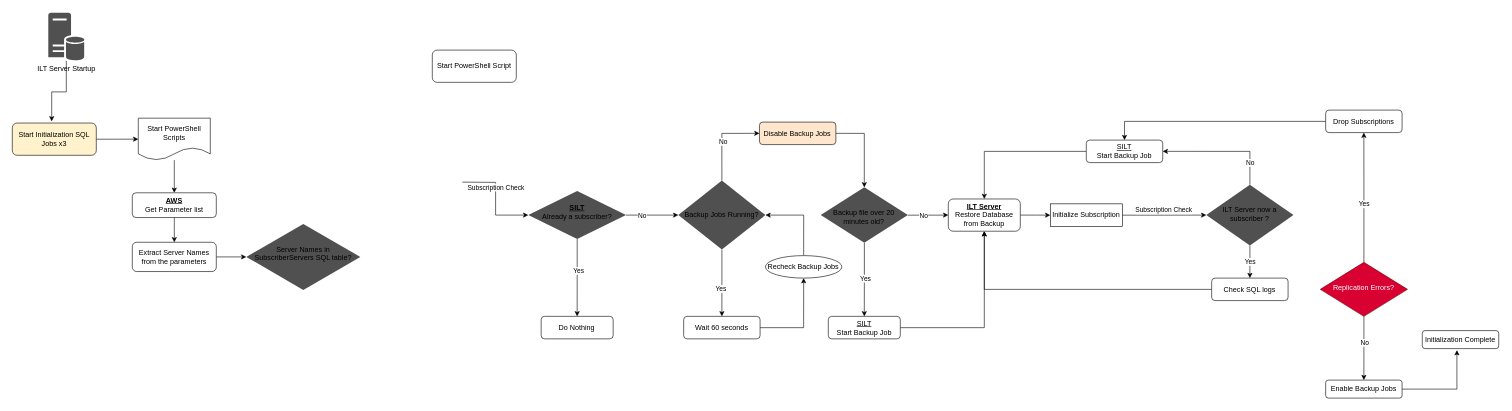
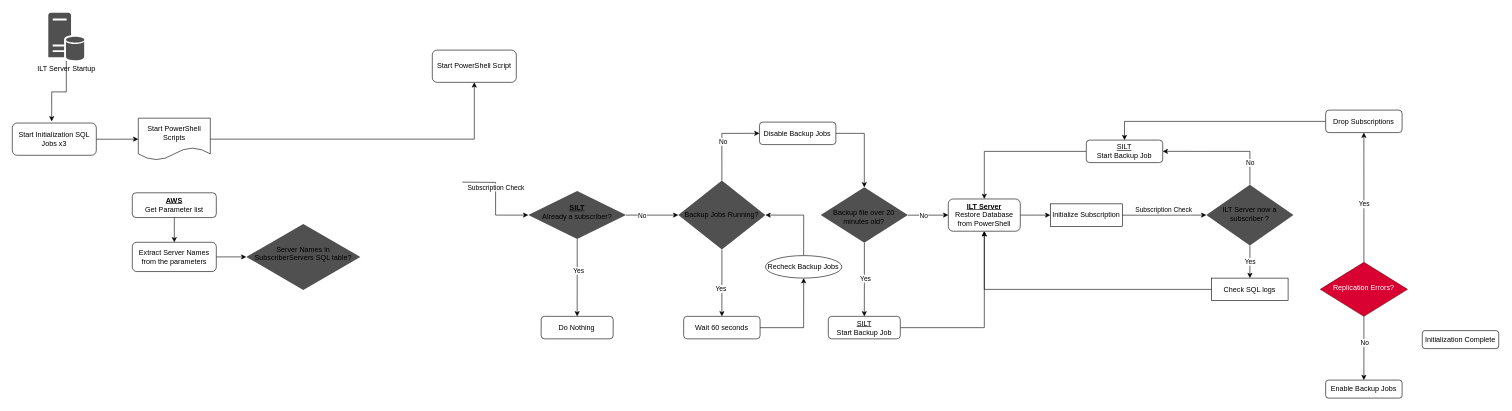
(798, 133) -> (798, 133)
(54, 139) -> (54, 139)
(174, 187) -> (474, 139)
(984, 215) -> (984, 215)
(1250, 289) -> (1250, 289)
(1457, 355) -> none
